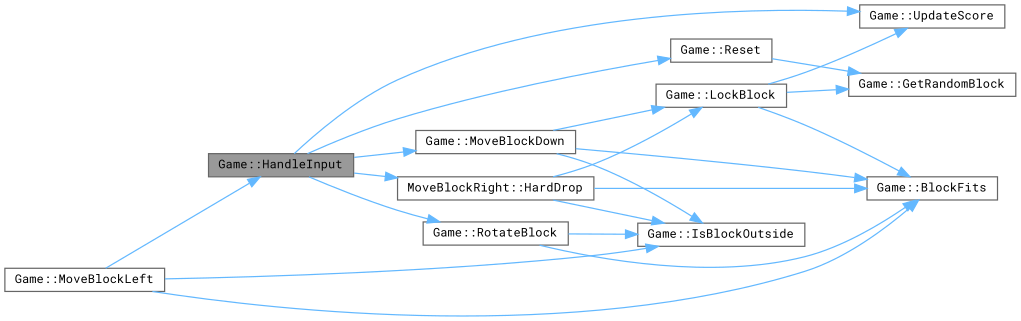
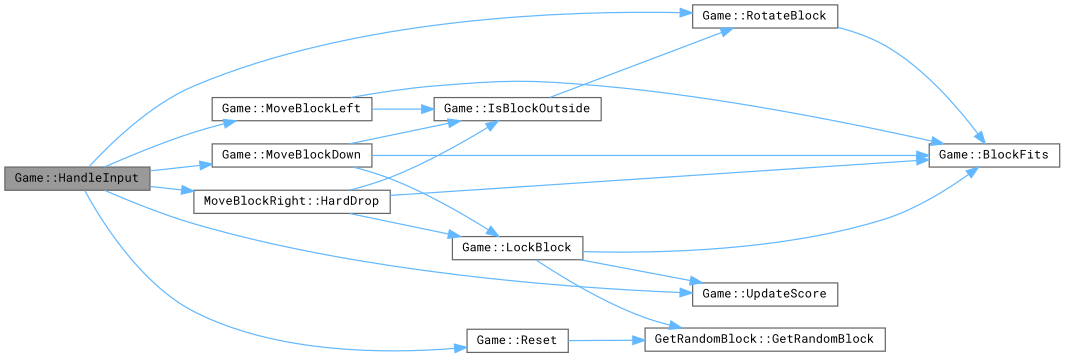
(932, 85) -> (765, 340)
(177, 226) -> (163, 143)
(597, 234) -> (636, 65)
